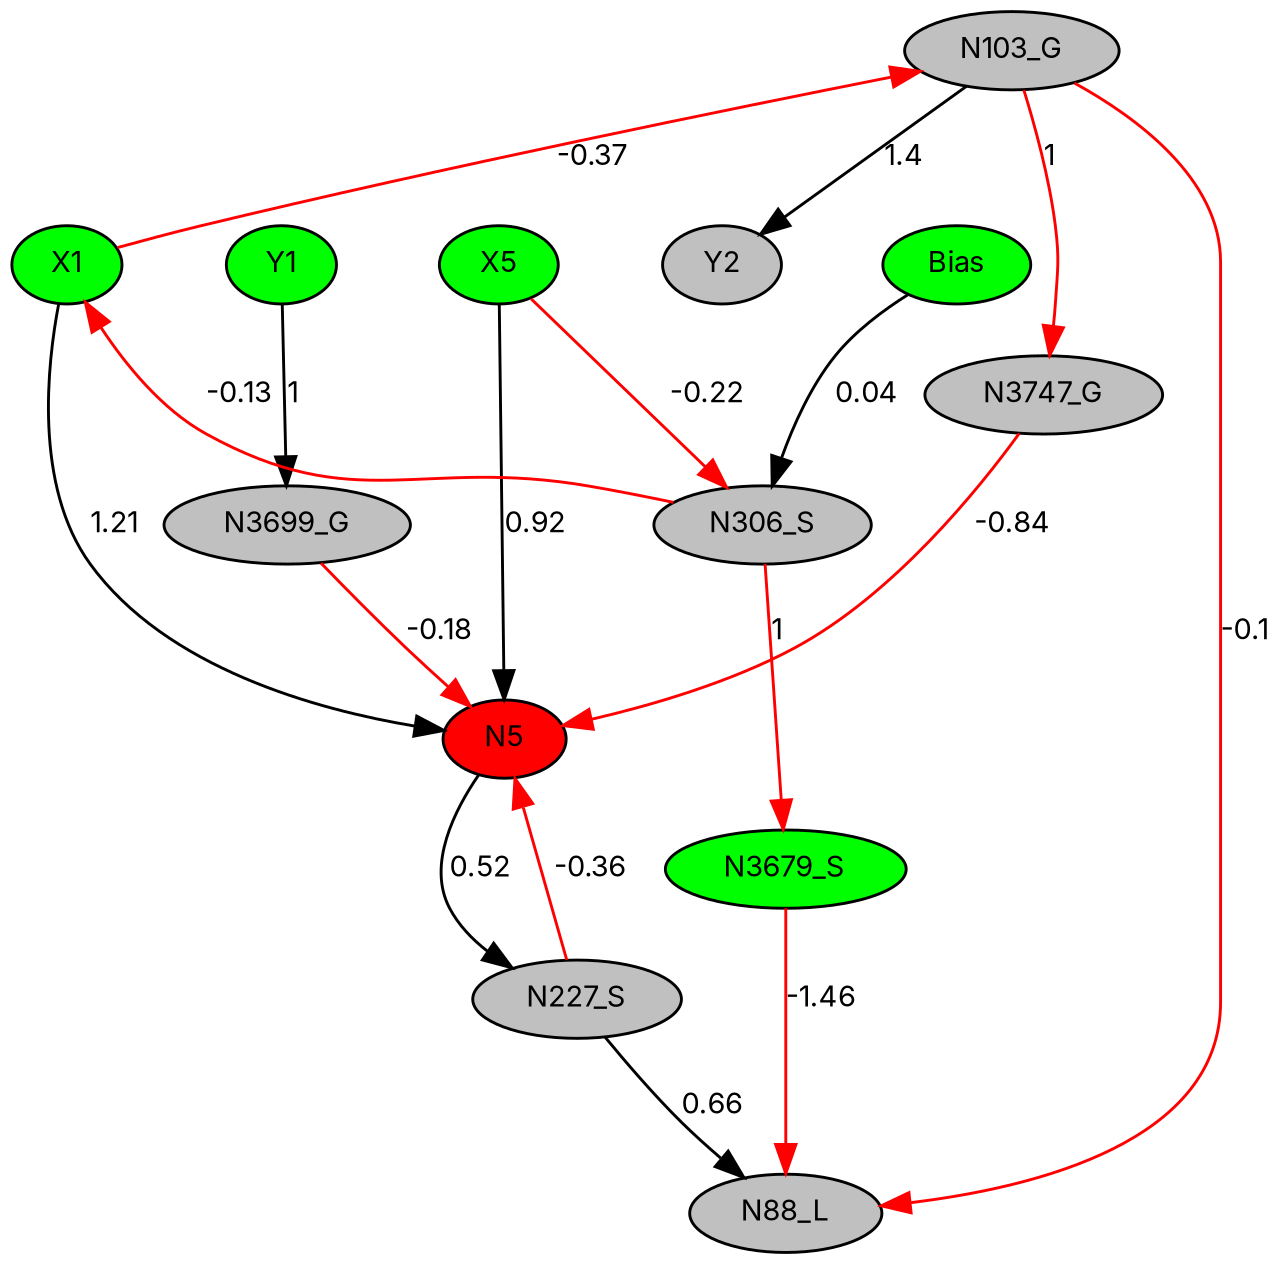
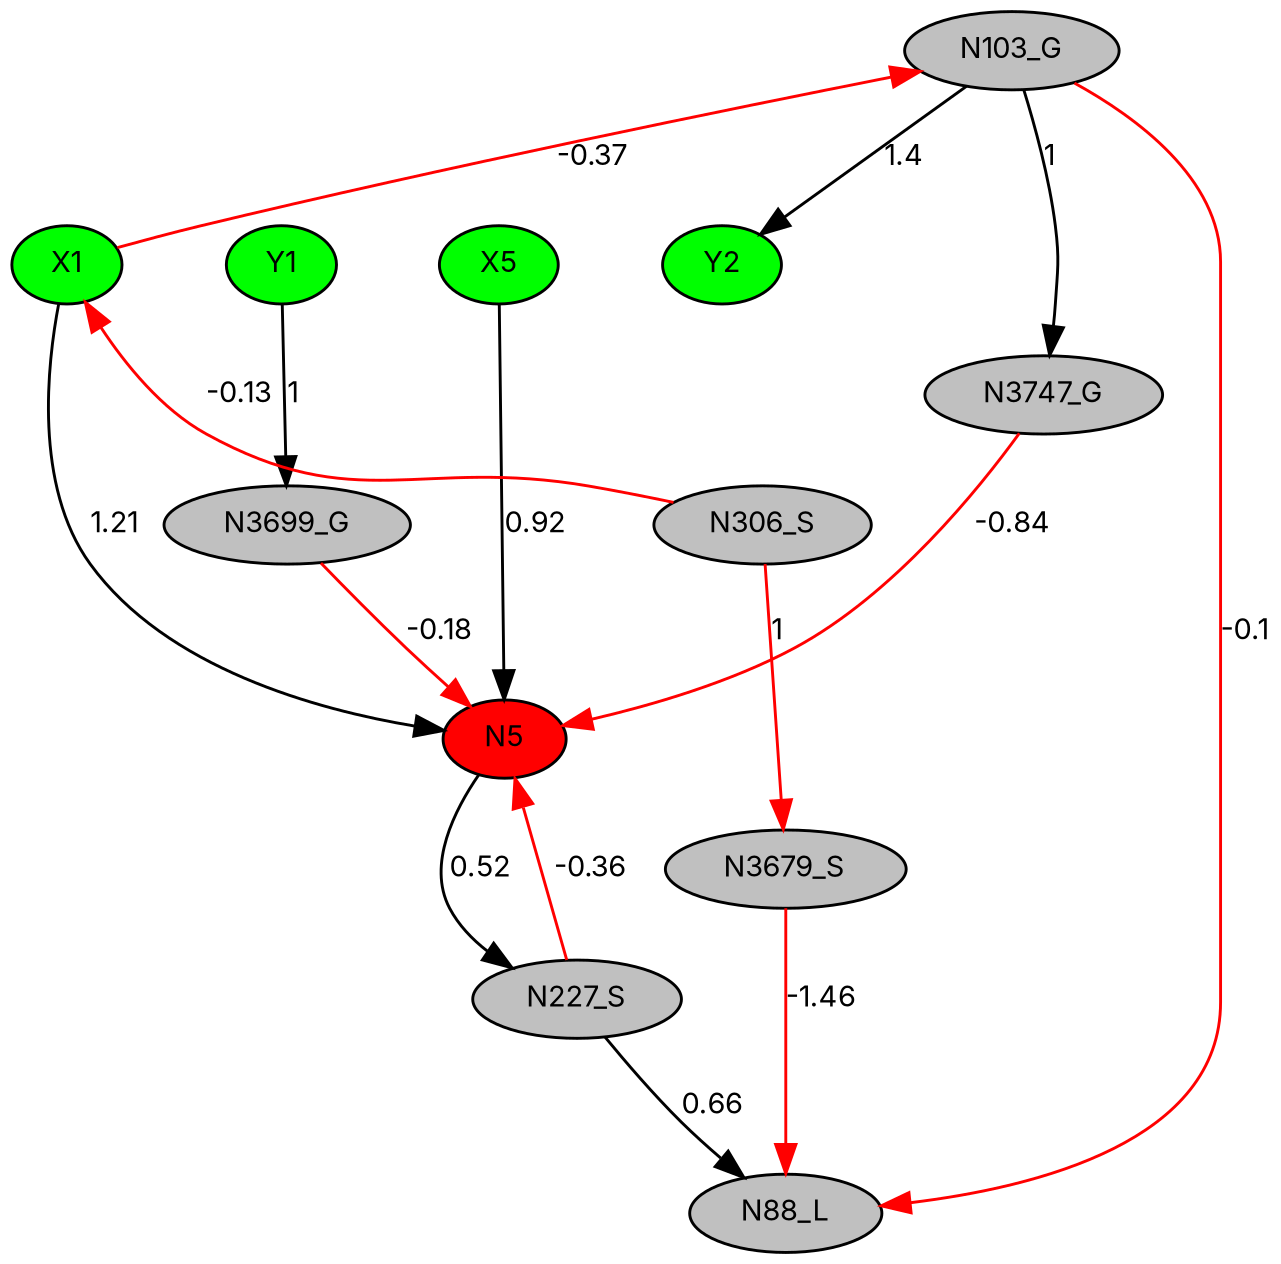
(1053, 206) -> (1053, 206)
(722, 265) -> (722, 265)
(957, 265) -> none
(618, 383) -> none
(786, 869) -> (786, 869)
